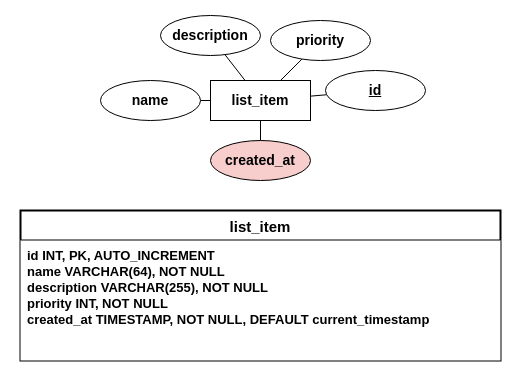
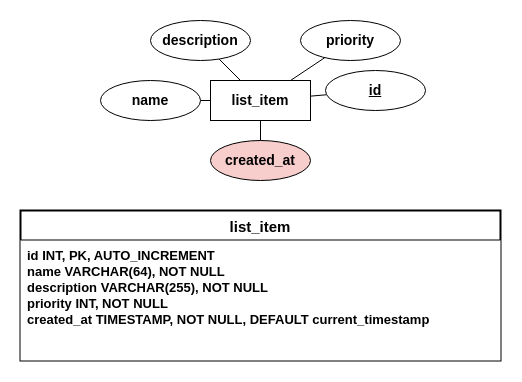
(211, 36) -> (201, 41)
(321, 41) -> (351, 41)
